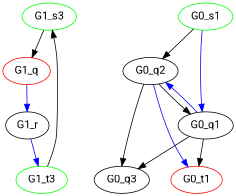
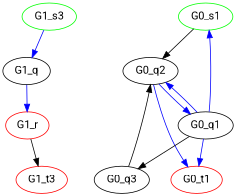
(39, 40) -> (39, 40)
(201, 67) -> (211, 75)
(27, 71) -> (27, 71)
(172, 97) -> (172, 97)
(57, 103) -> none
(132, 121) -> (140, 130)
(27, 125) -> (27, 125)
(33, 149) -> (33, 149)
(202, 149) -> (202, 149)
(42, 180) -> (42, 180)
